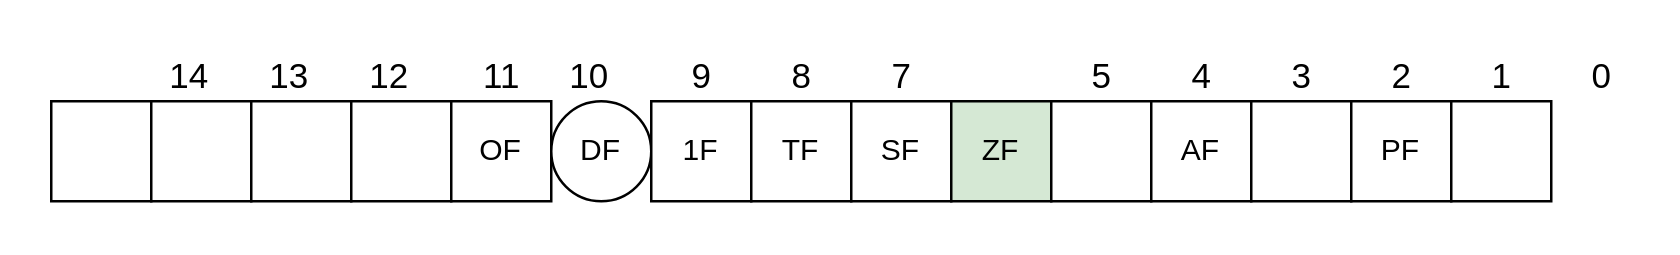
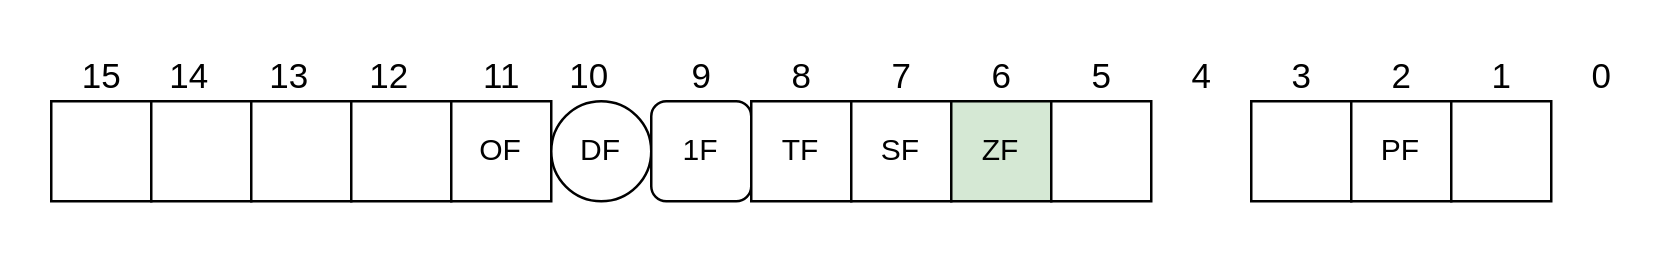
none -> (101, 76)
none -> (1001, 76)
(701, 151) -> (701, 151)
(1201, 151) -> none
